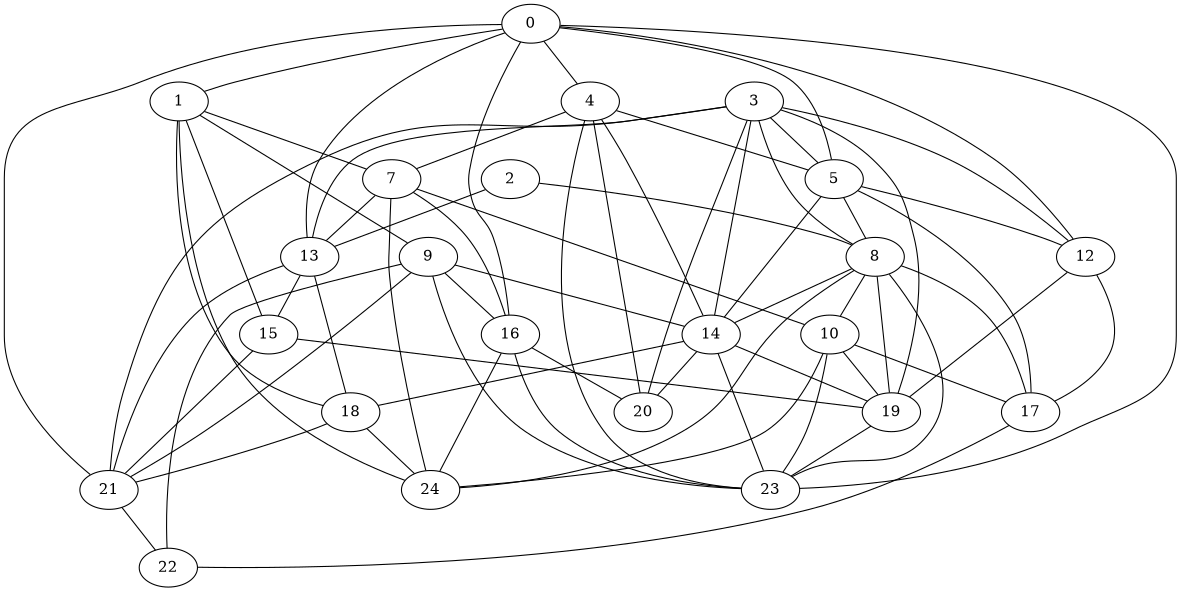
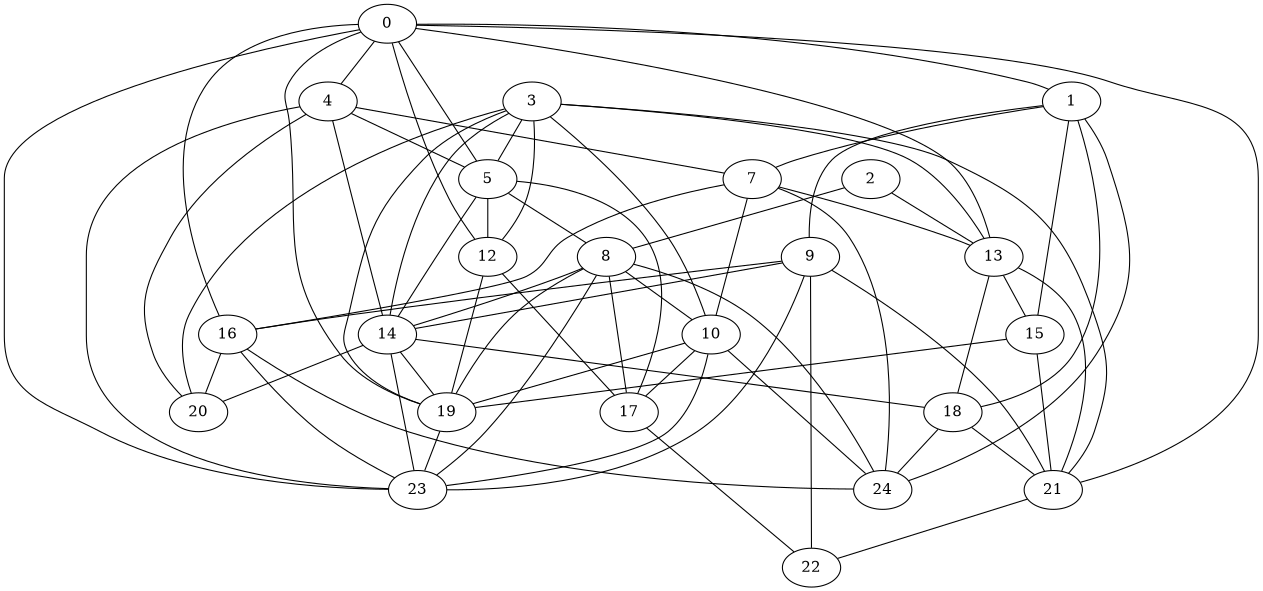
(792, 193) -> (634, 196)
none -> (294, 226)
